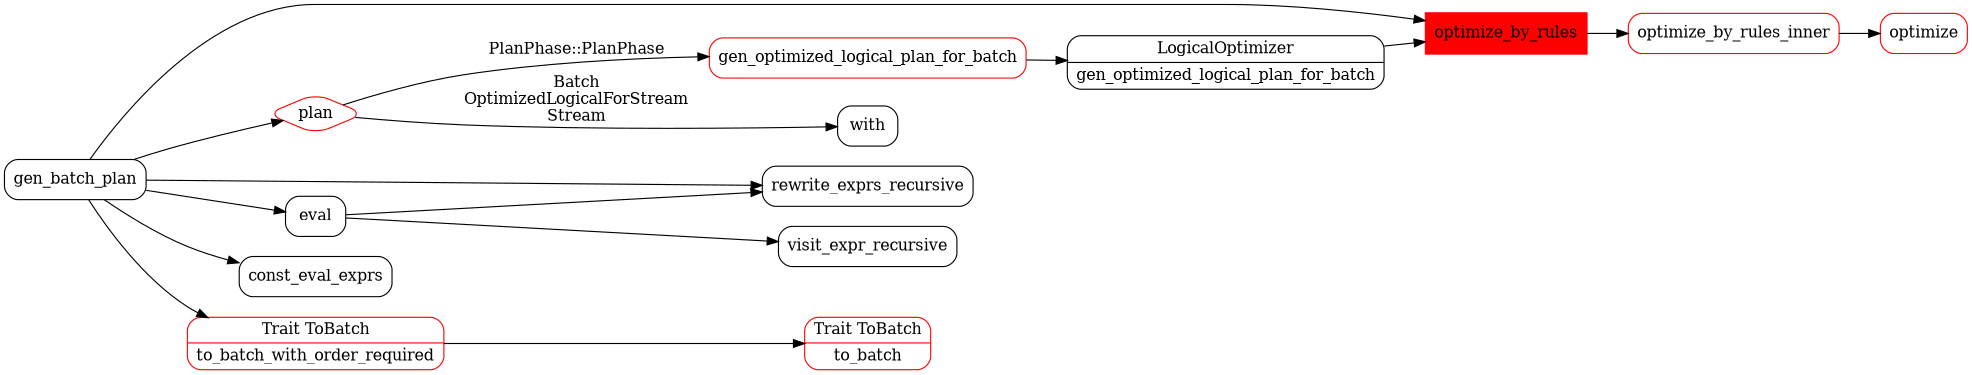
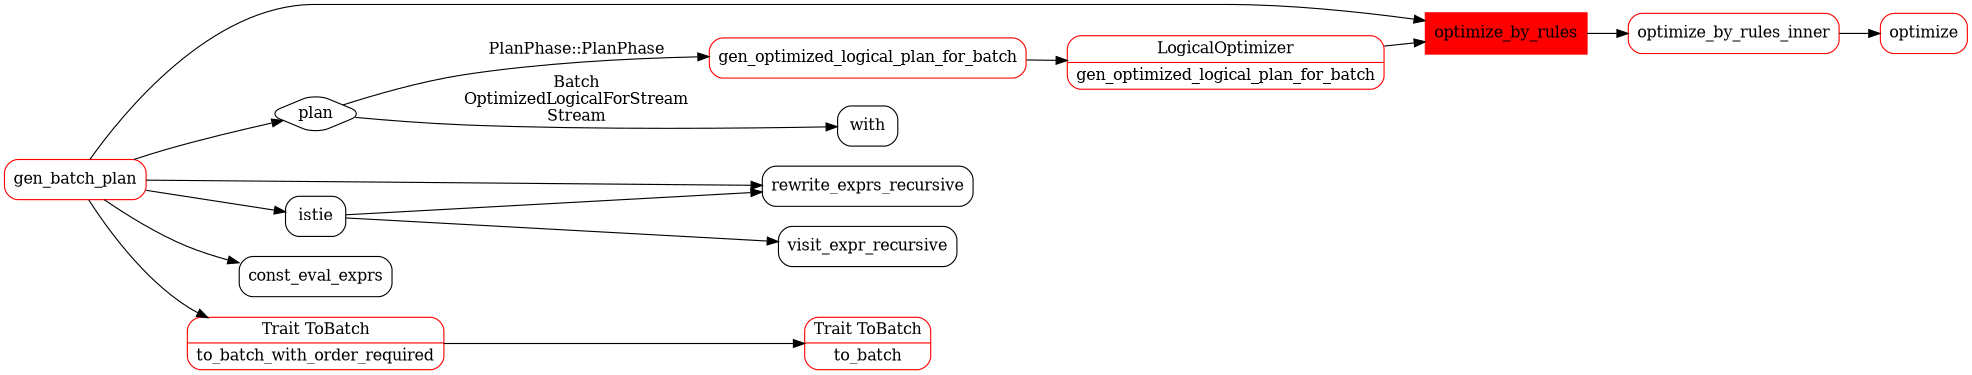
(1226, 62) -> (1226, 62)
(316, 114) -> (316, 114)
(75, 180) -> (75, 180)
(316, 216) -> (316, 216)
